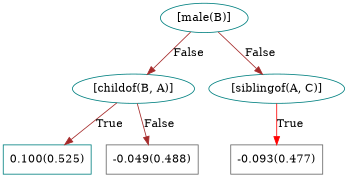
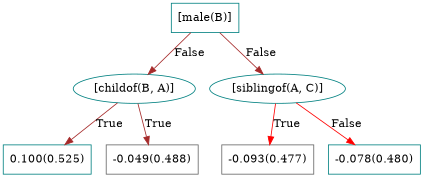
(204, 18) -> (205, 18)
(160, 124) -> (159, 124)
none -> (374, 160)
